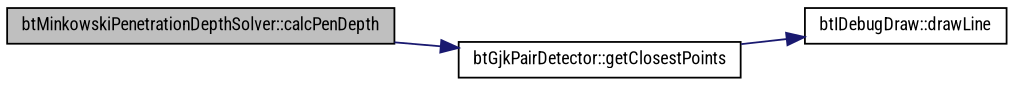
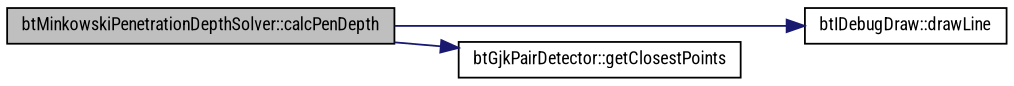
(764, 42) -> (591, 26)
